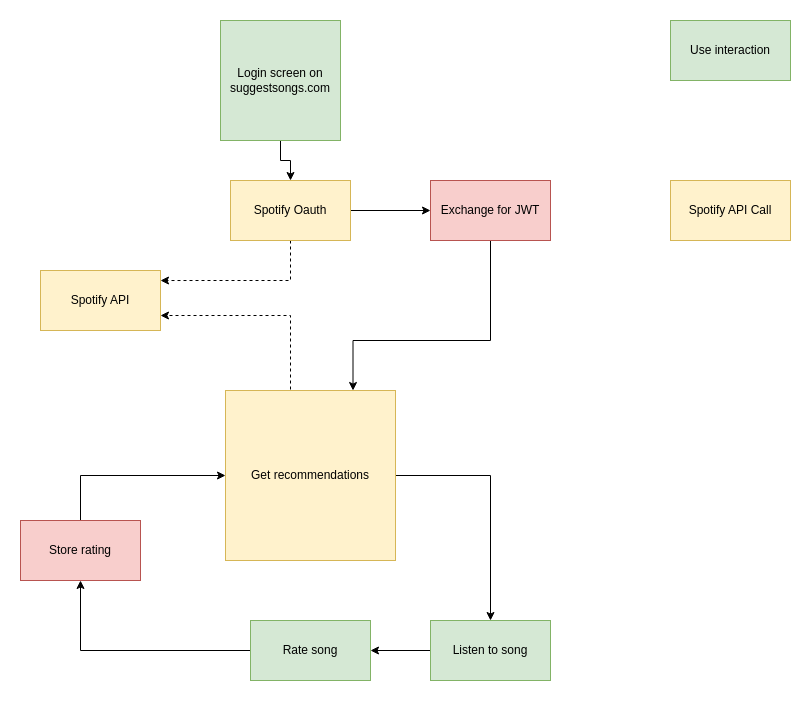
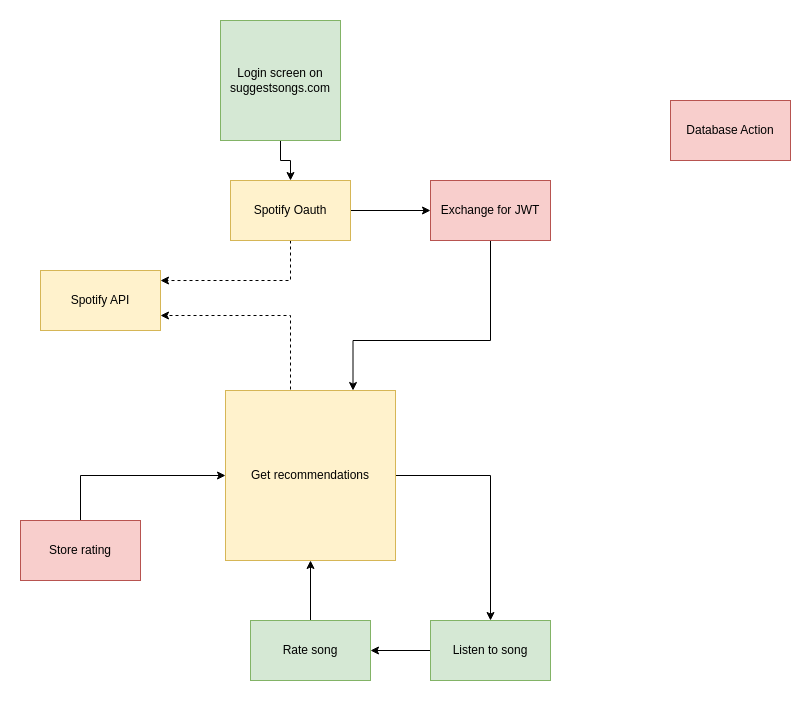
(731, 51) -> none
none -> (731, 131)
(731, 211) -> none
(135, 651) -> (311, 594)
